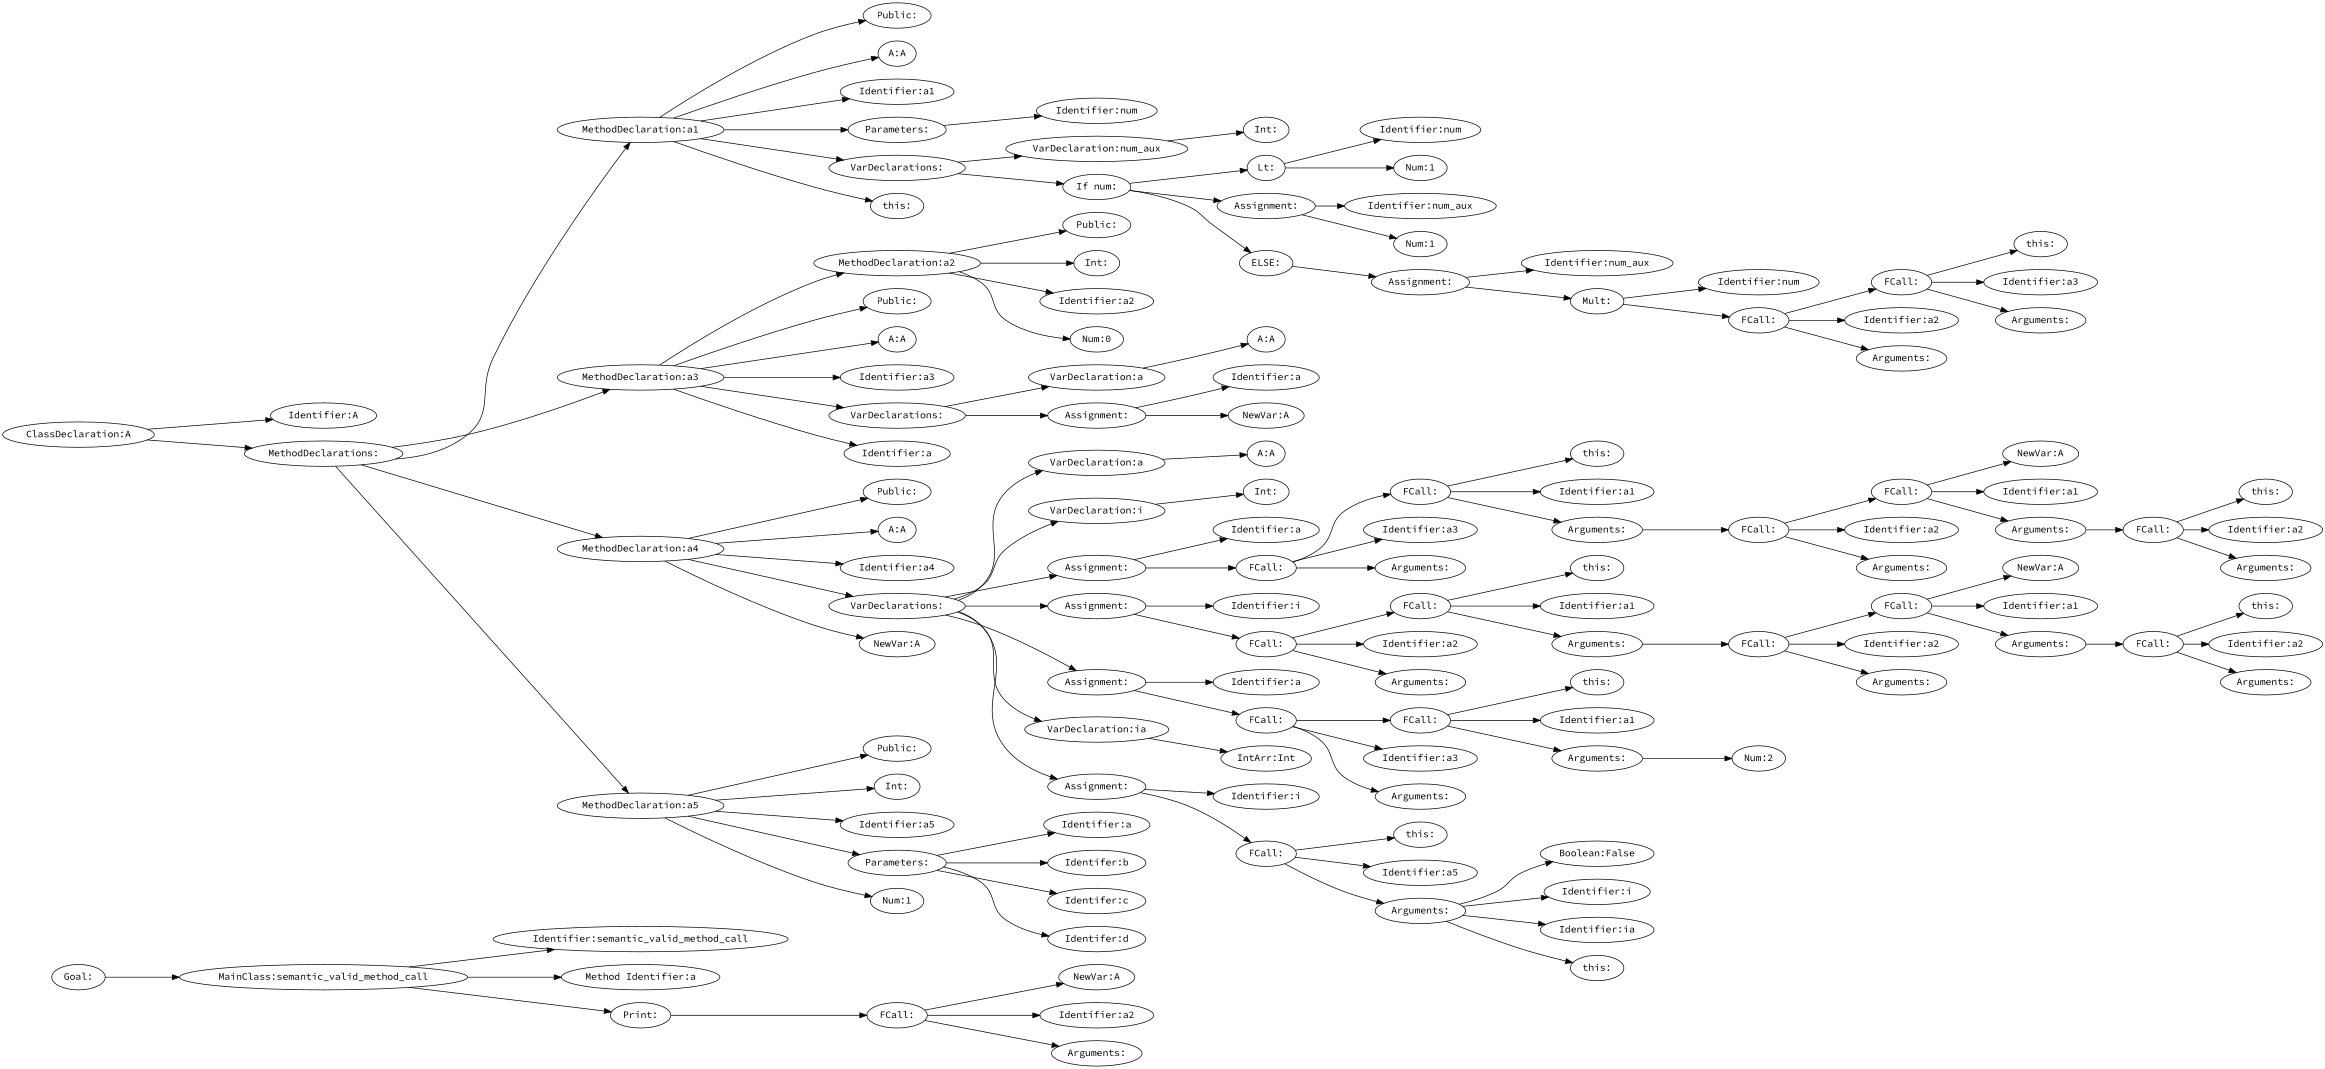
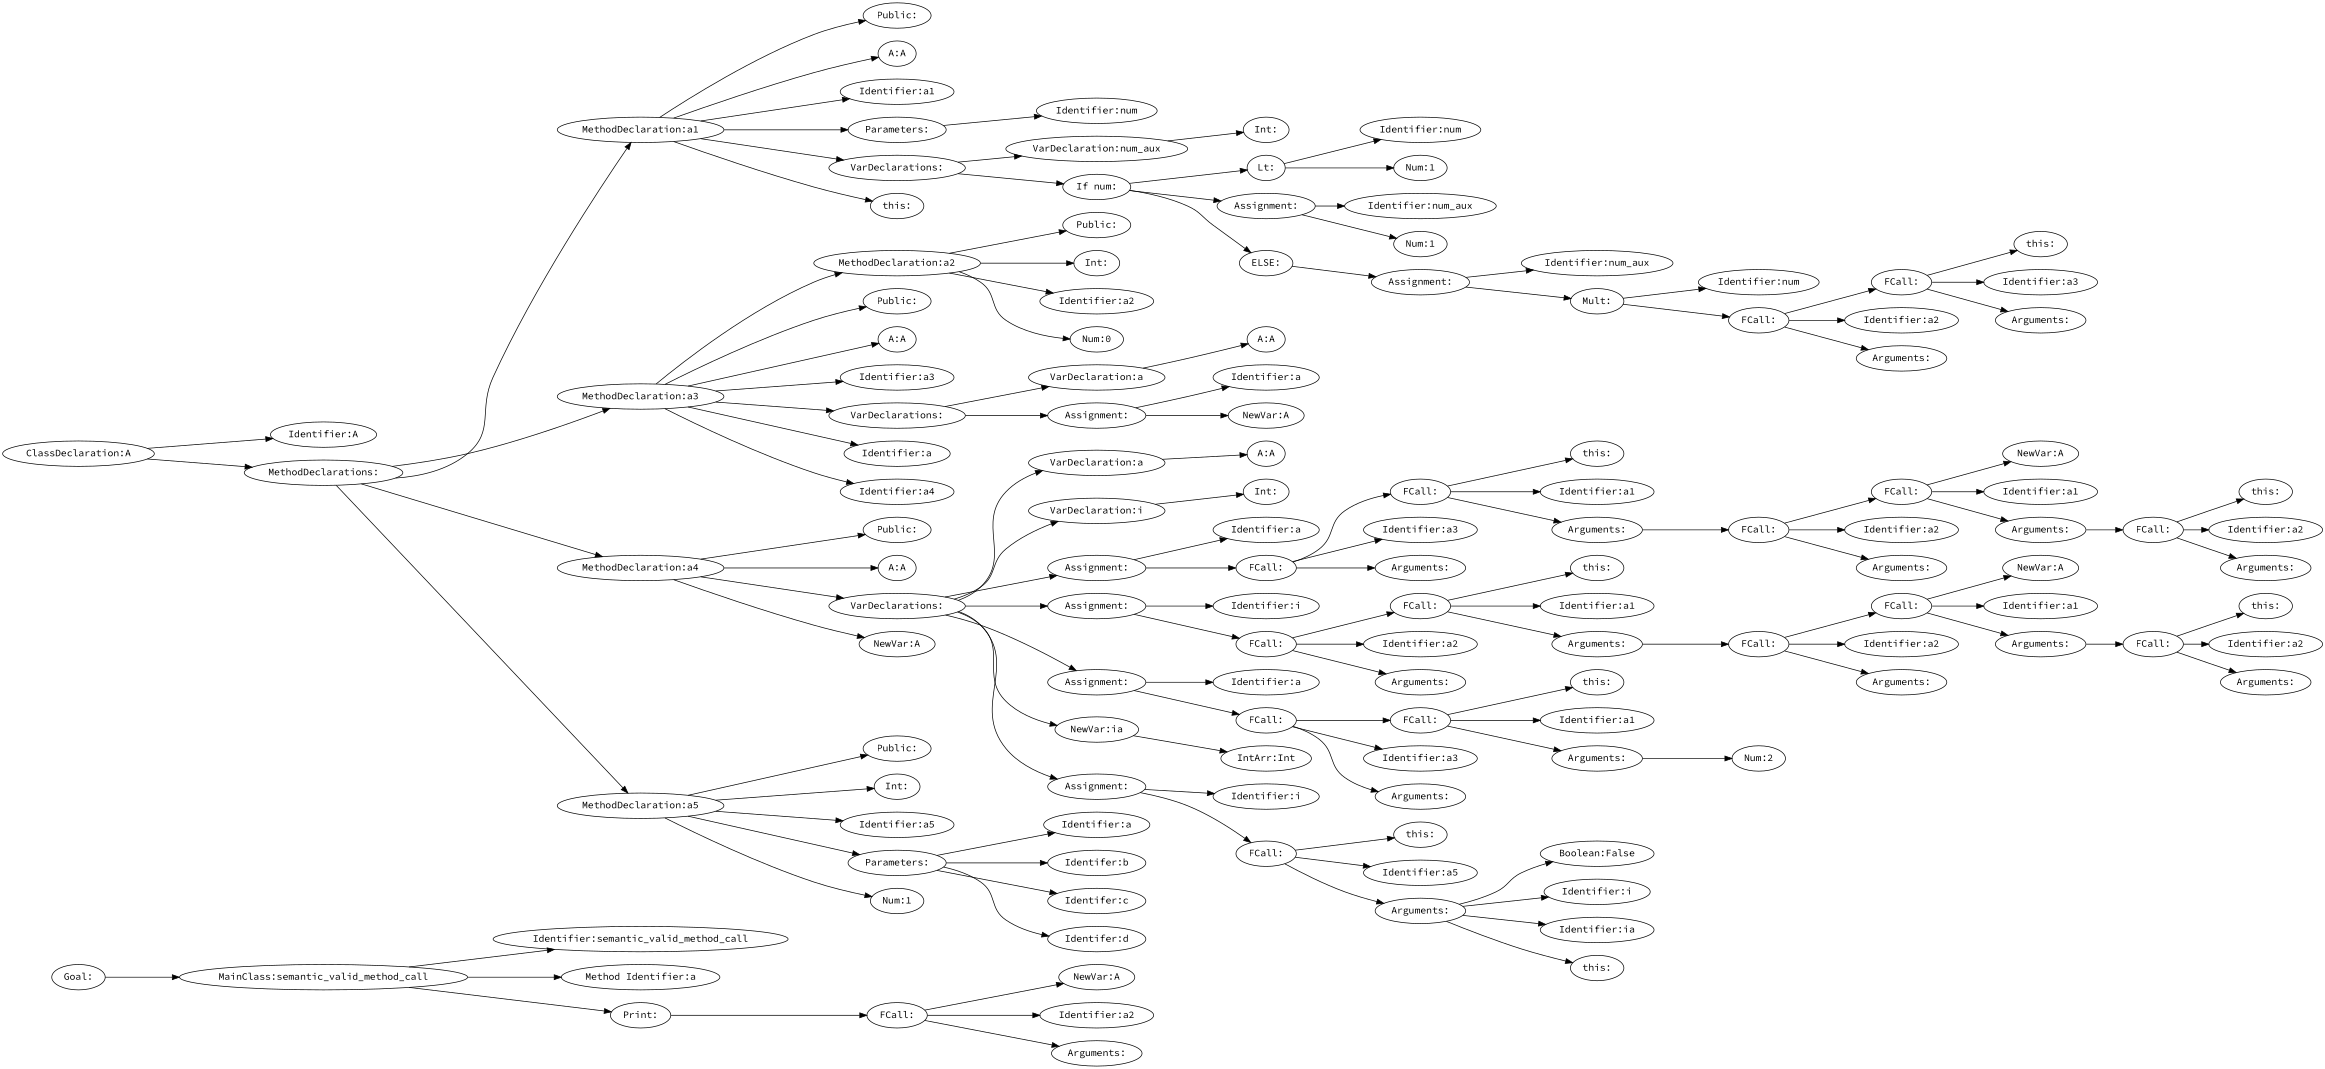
(776, 559) -> (754, 450)
(1097, 730) -> (1097, 730)
